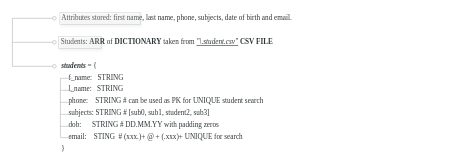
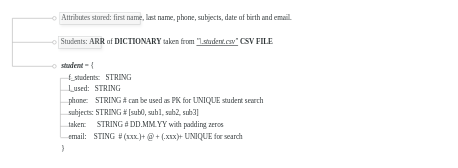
(84, 66) -> (82, 66)
(92, 78) -> (100, 78)
(91, 89) -> (91, 89)
(147, 113) -> (139, 113)
(142, 125) -> (146, 125)
